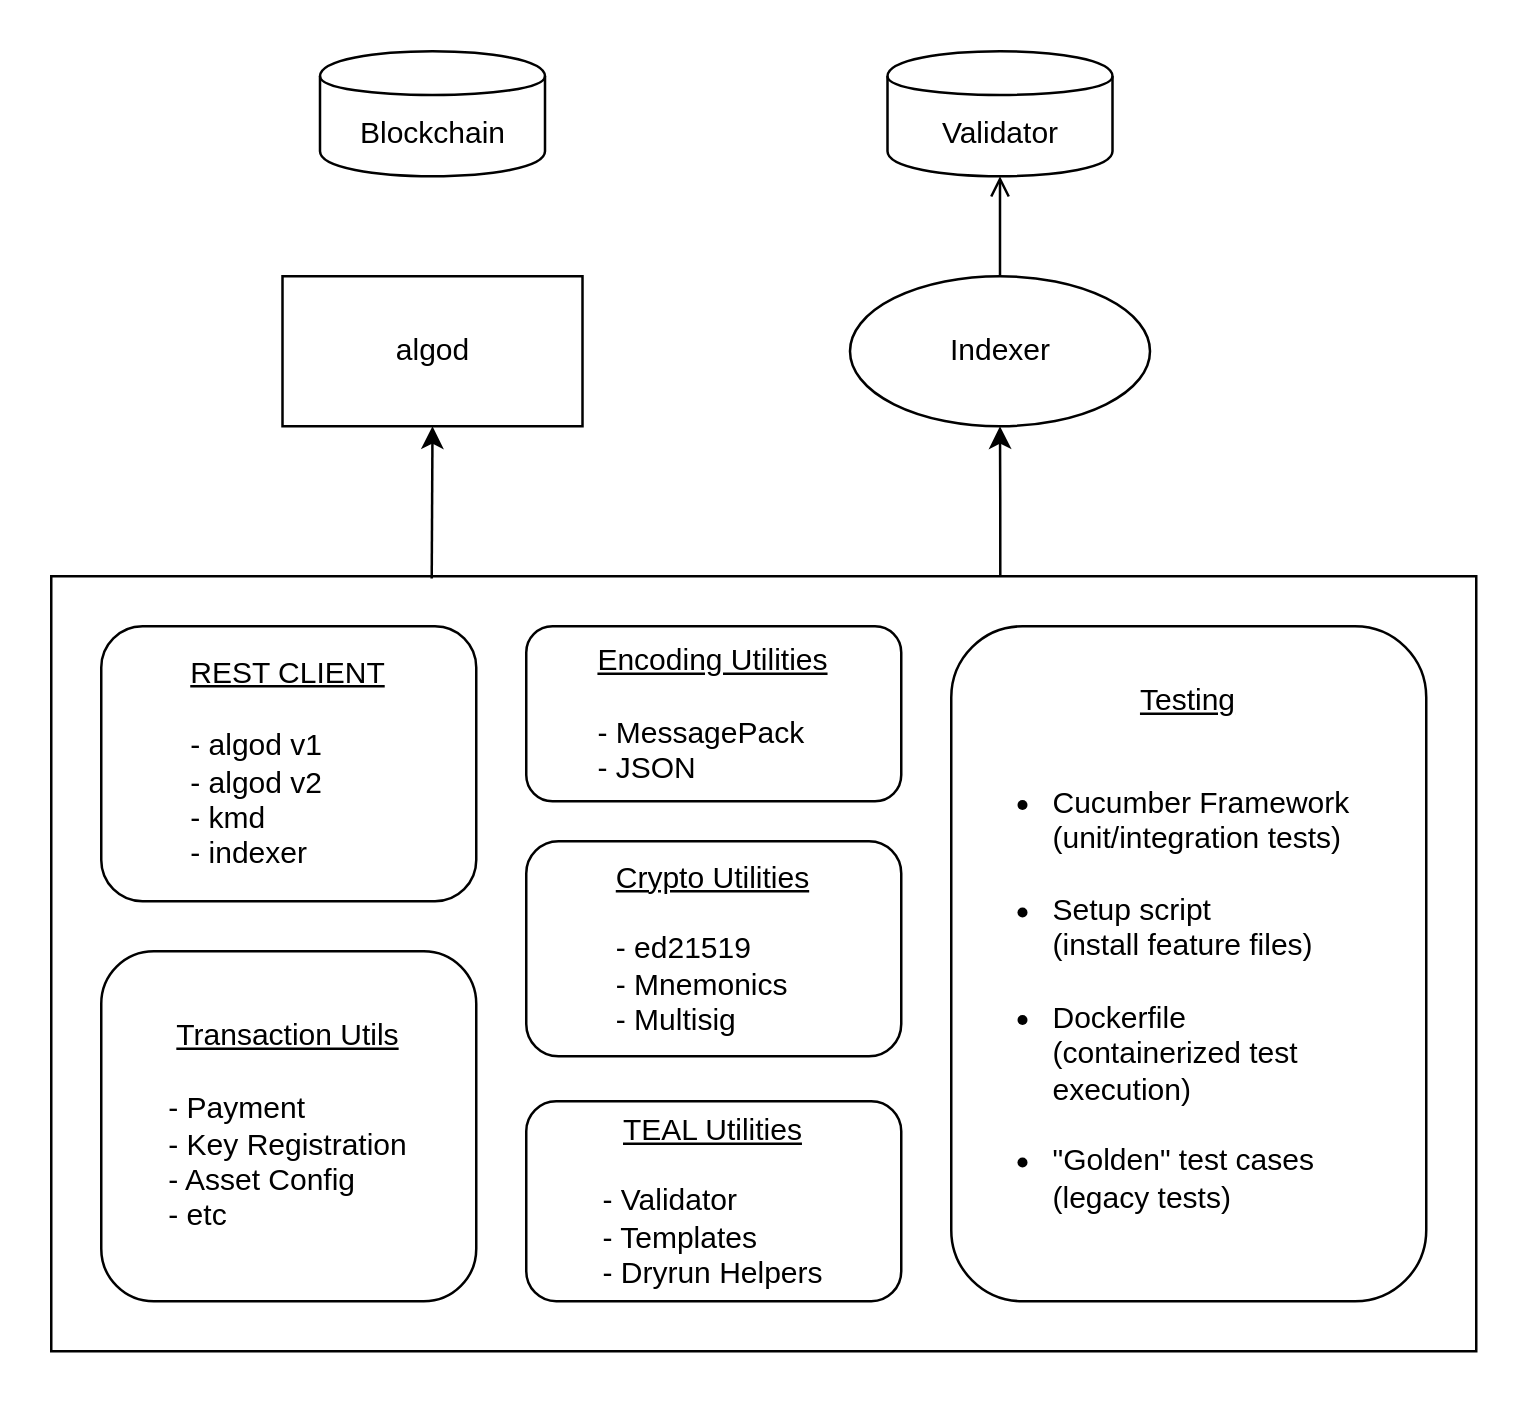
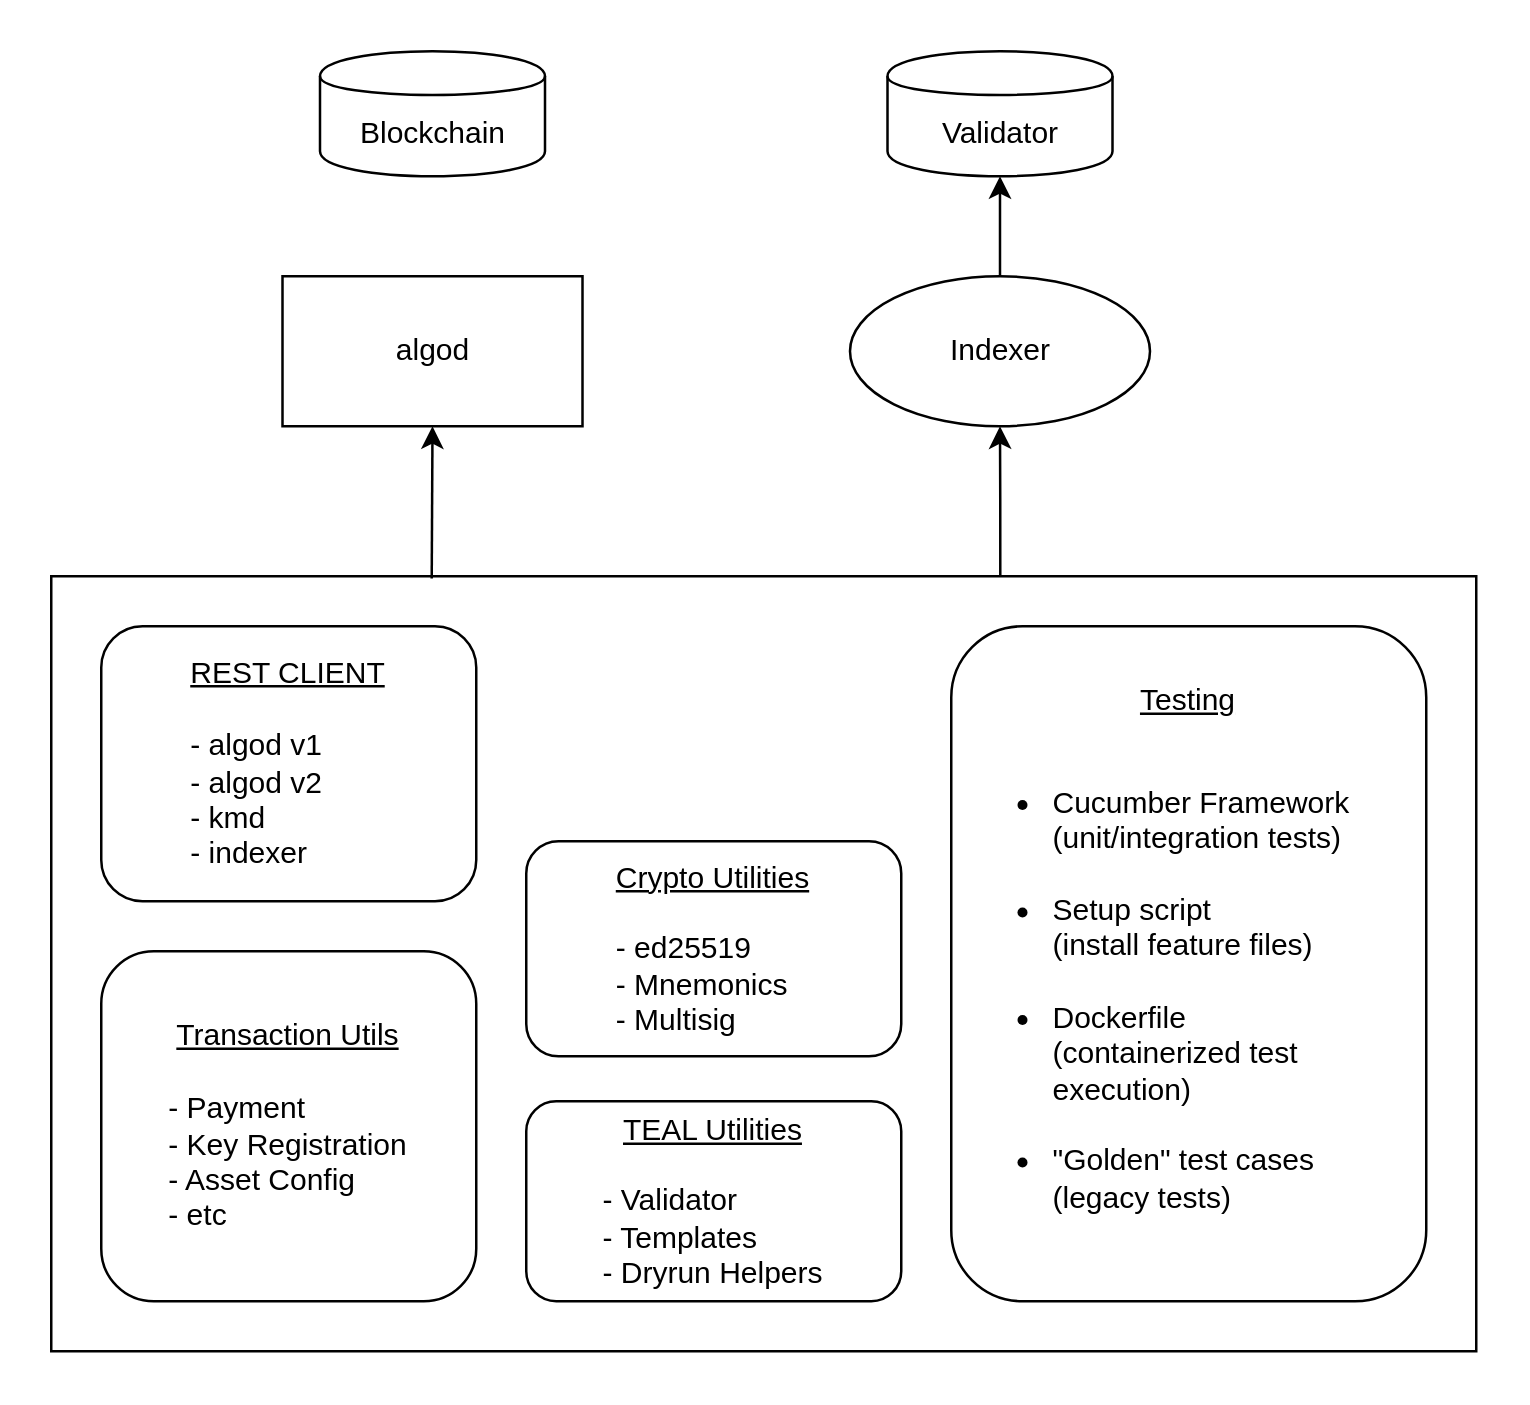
(1000, 190) -> (1000, 194)
(714, 714) -> none
(714, 949) -> (714, 949)
